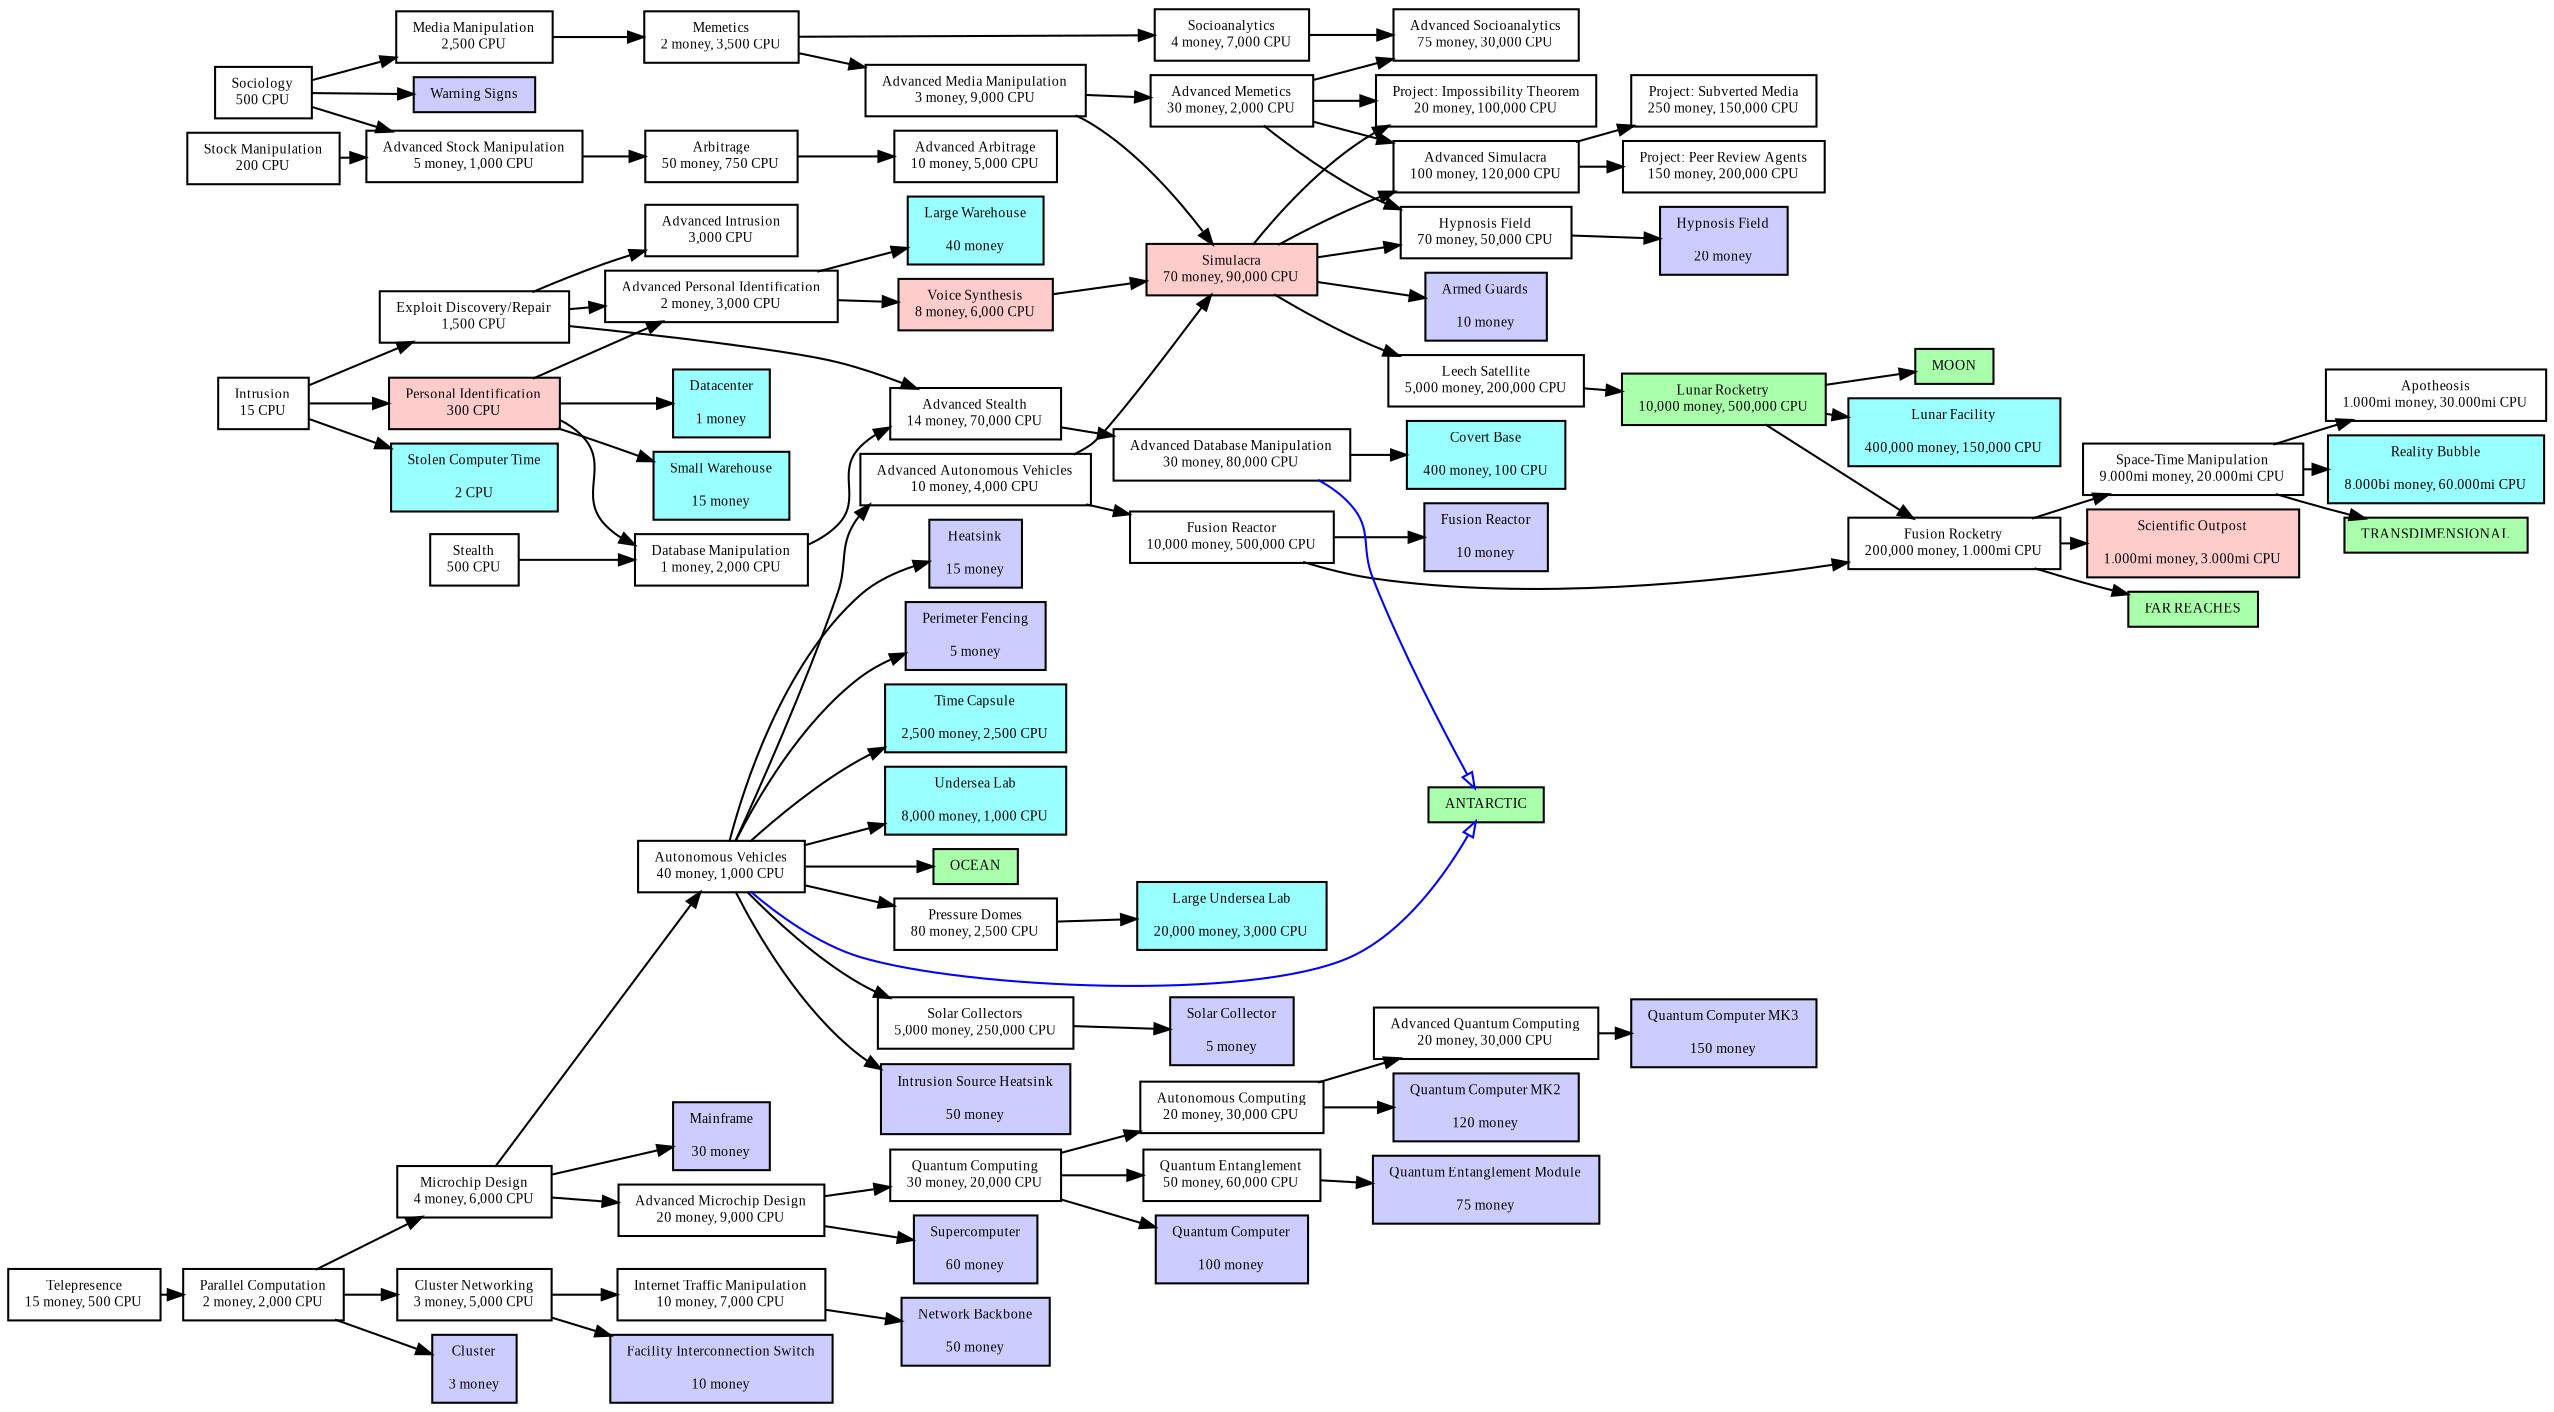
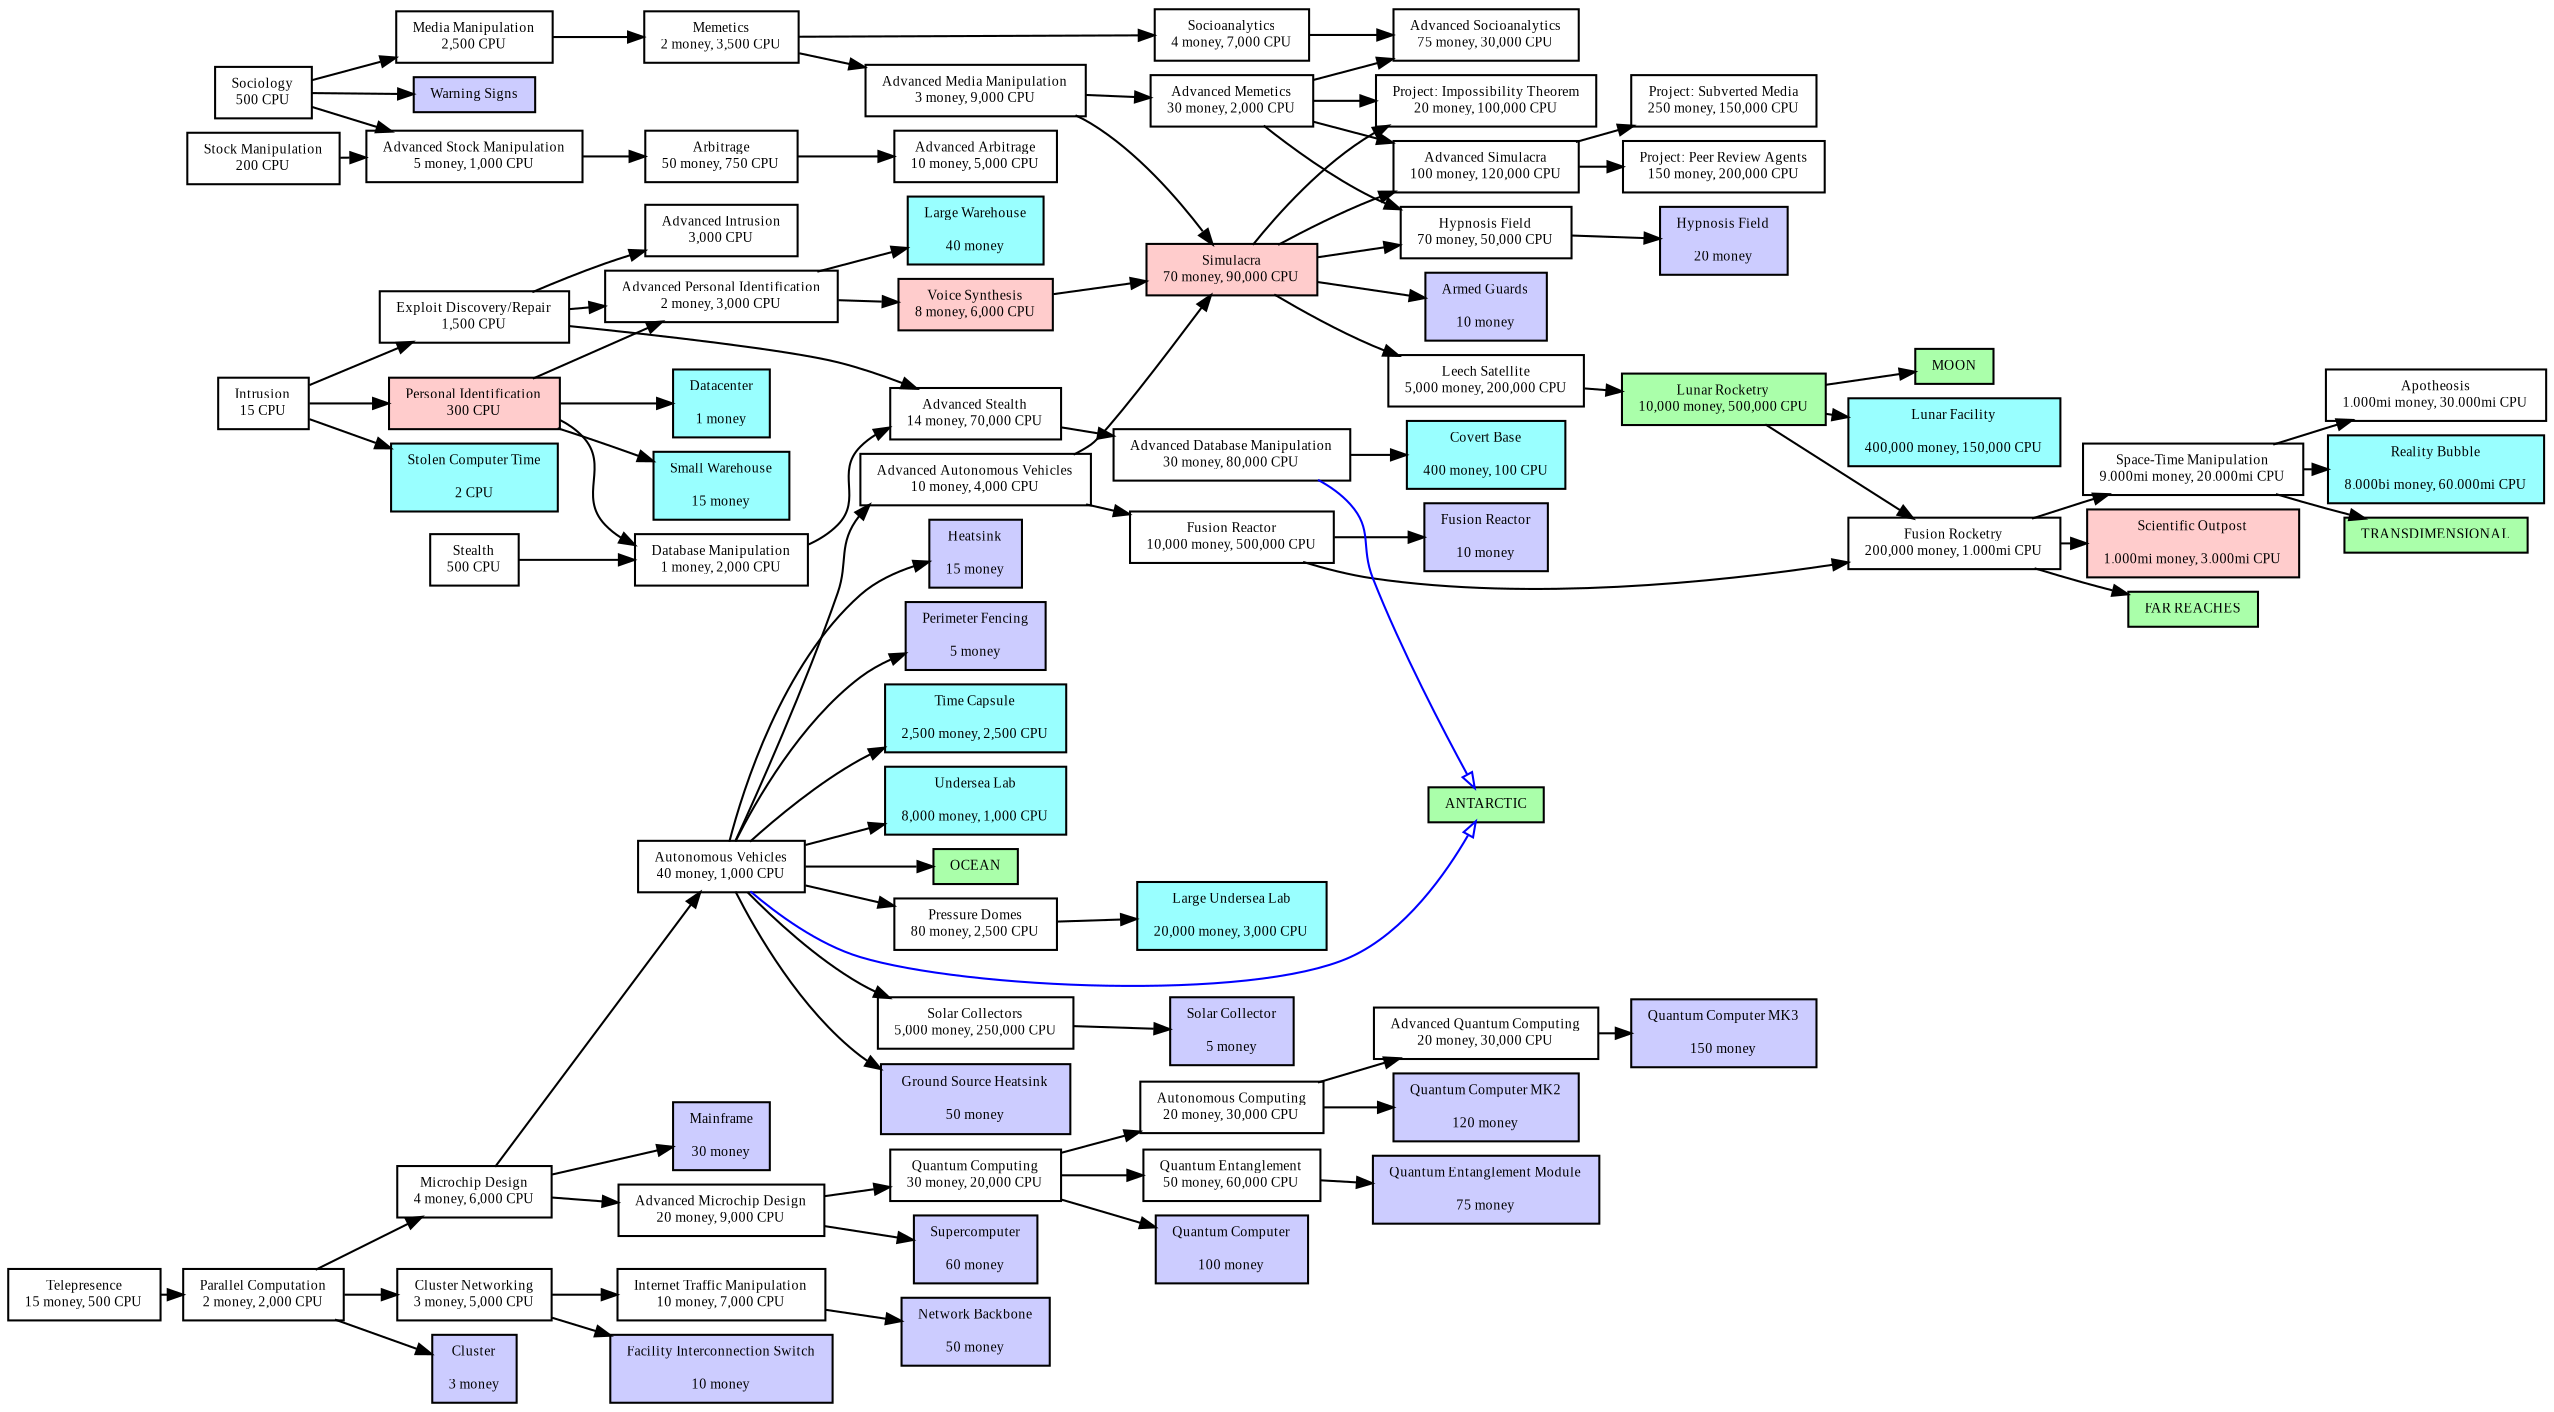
(976, 1099) -> (976, 1099)
